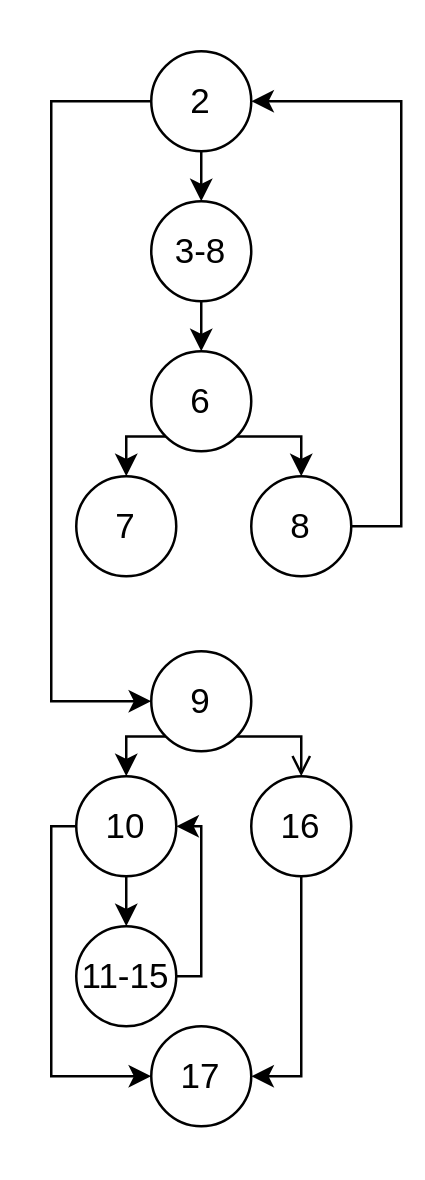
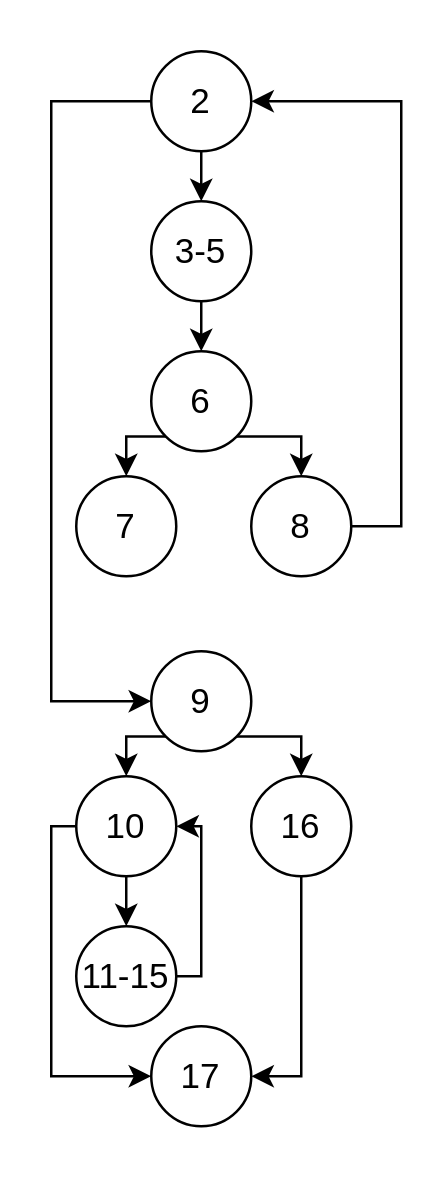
(201, 251) -> (201, 251)
(301, 762) -> (301, 758)
